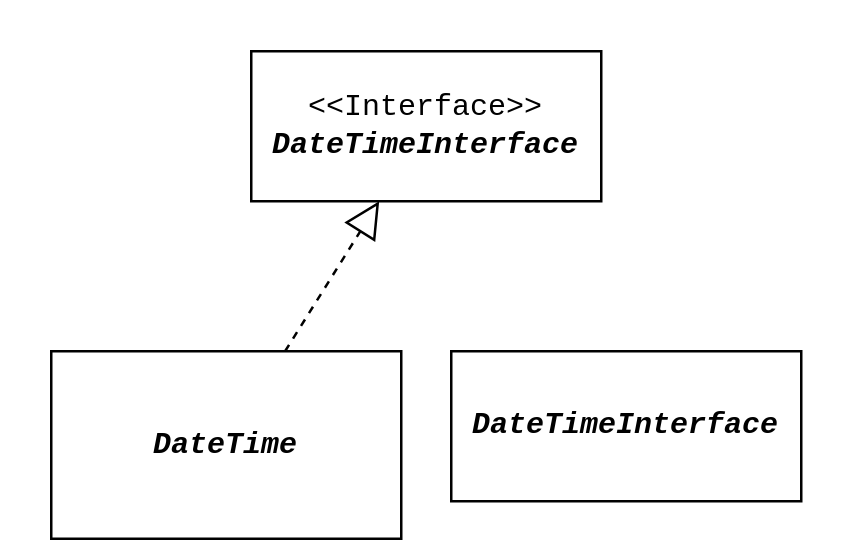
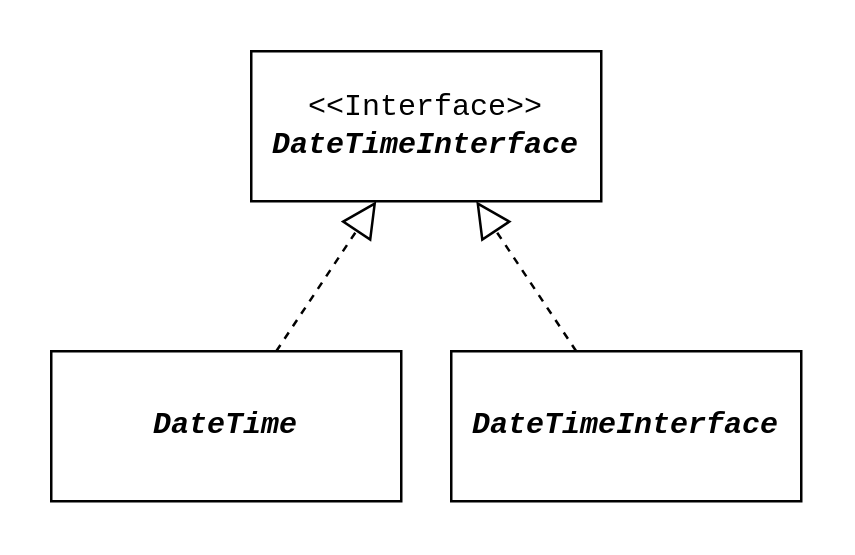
none -> (535, 290)
(226, 445) -> (226, 426)
